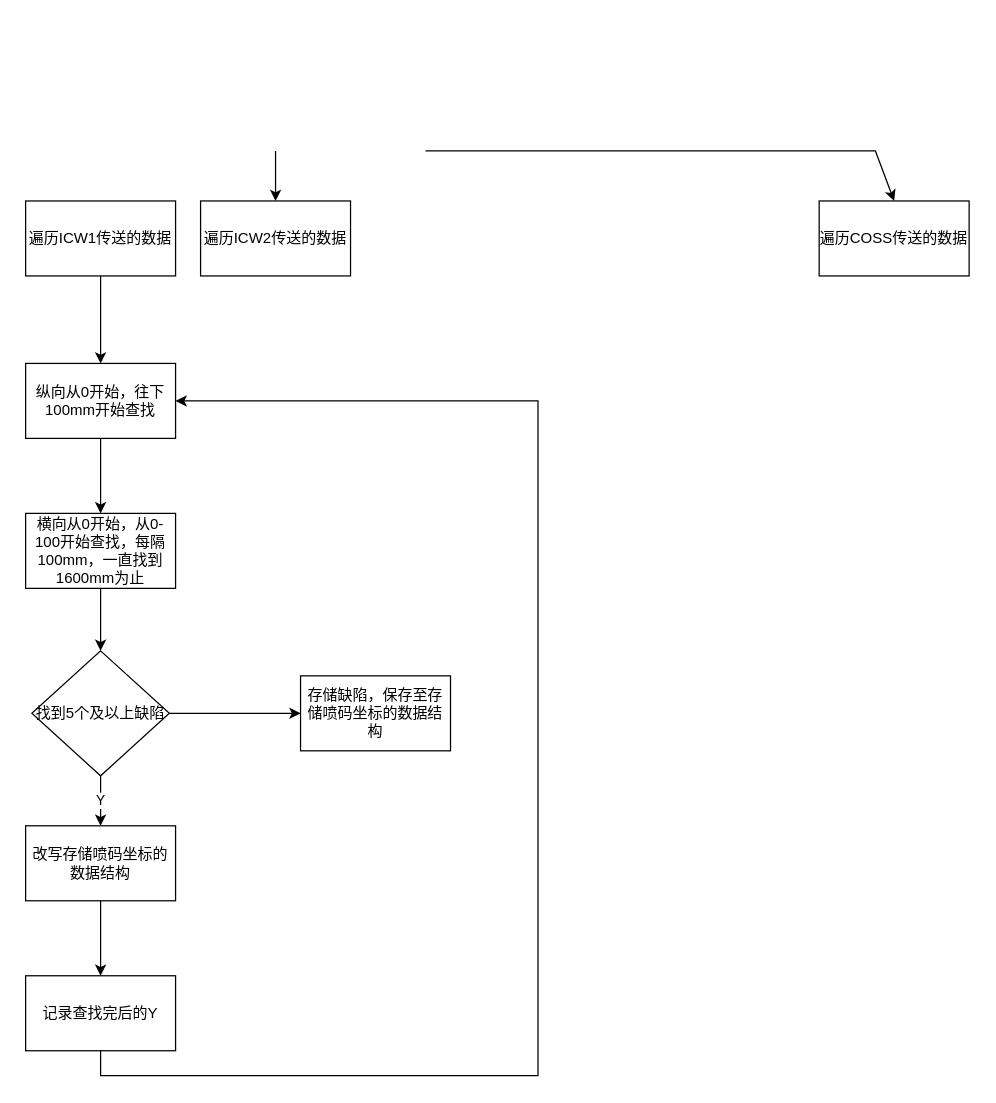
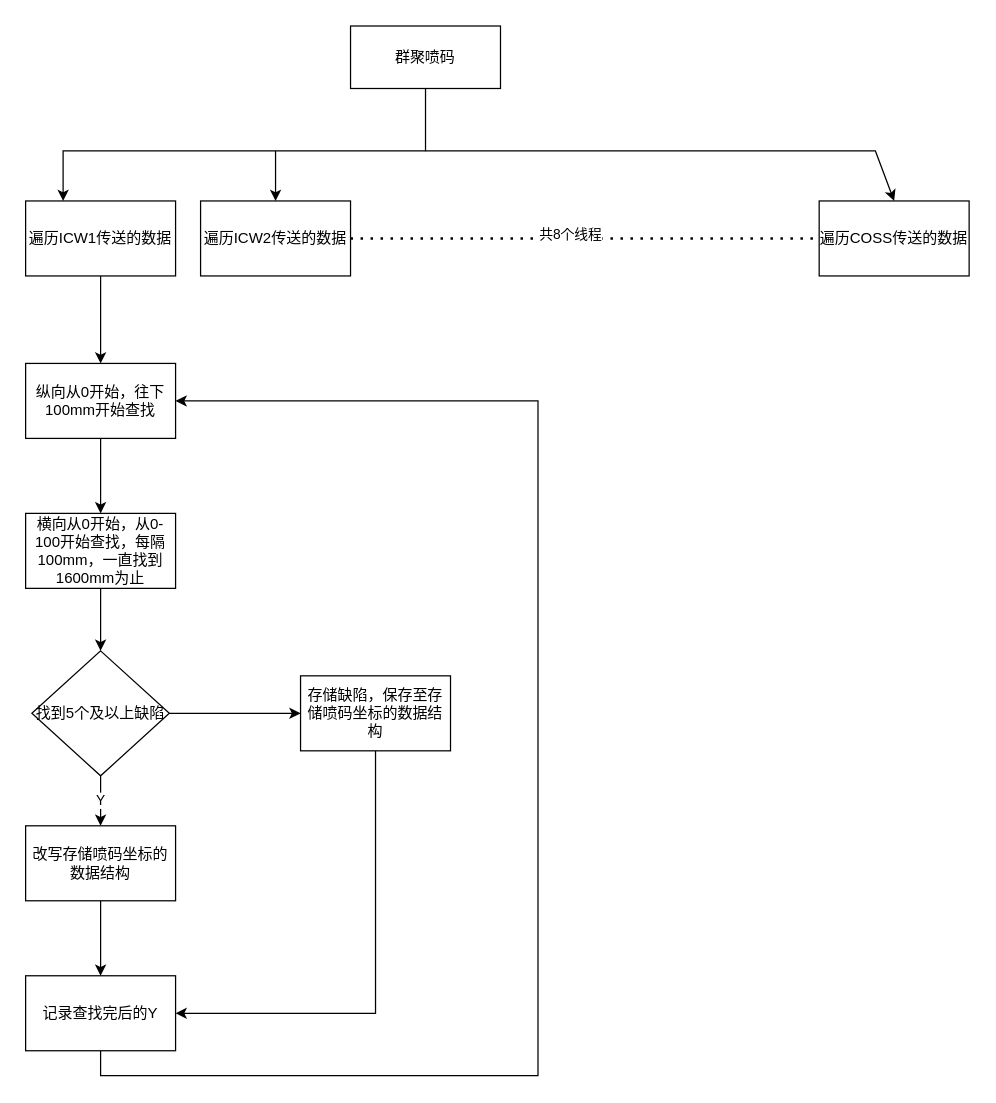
none -> (426, 57)
none -> (254, 151)
none -> (582, 238)
none -> (376, 978)
